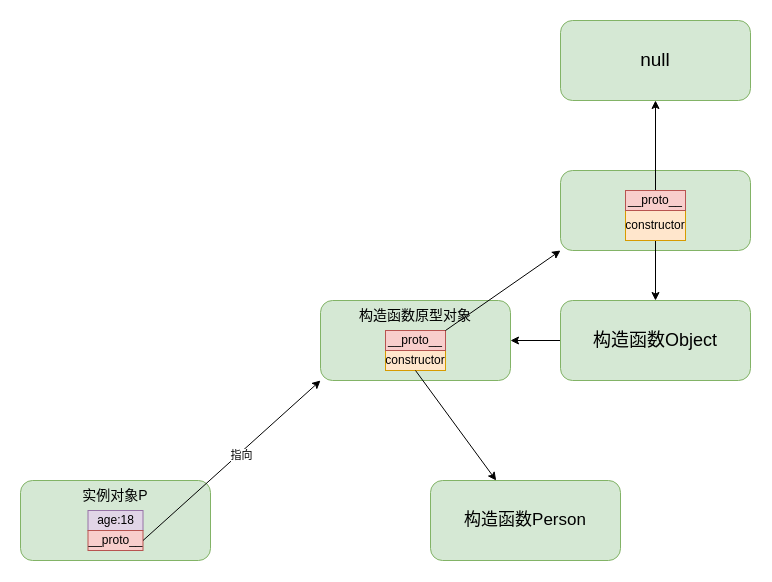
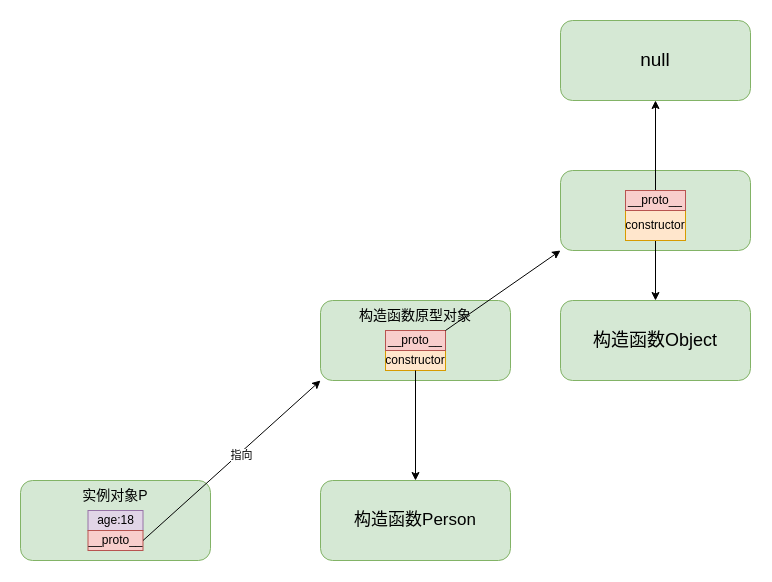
(539, 341) -> none
(526, 521) -> (416, 521)
